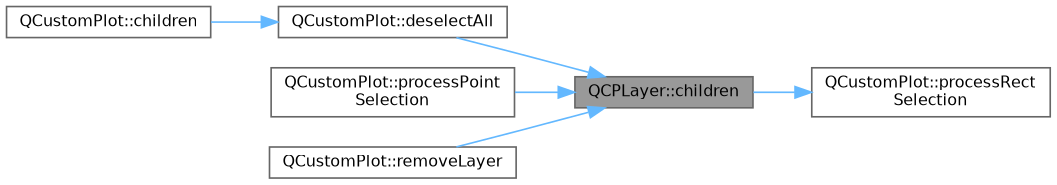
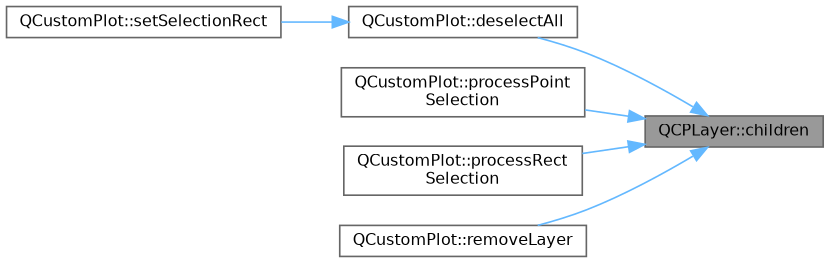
(109, 22) -> (144, 22)
(774, 92) -> (605, 150)
